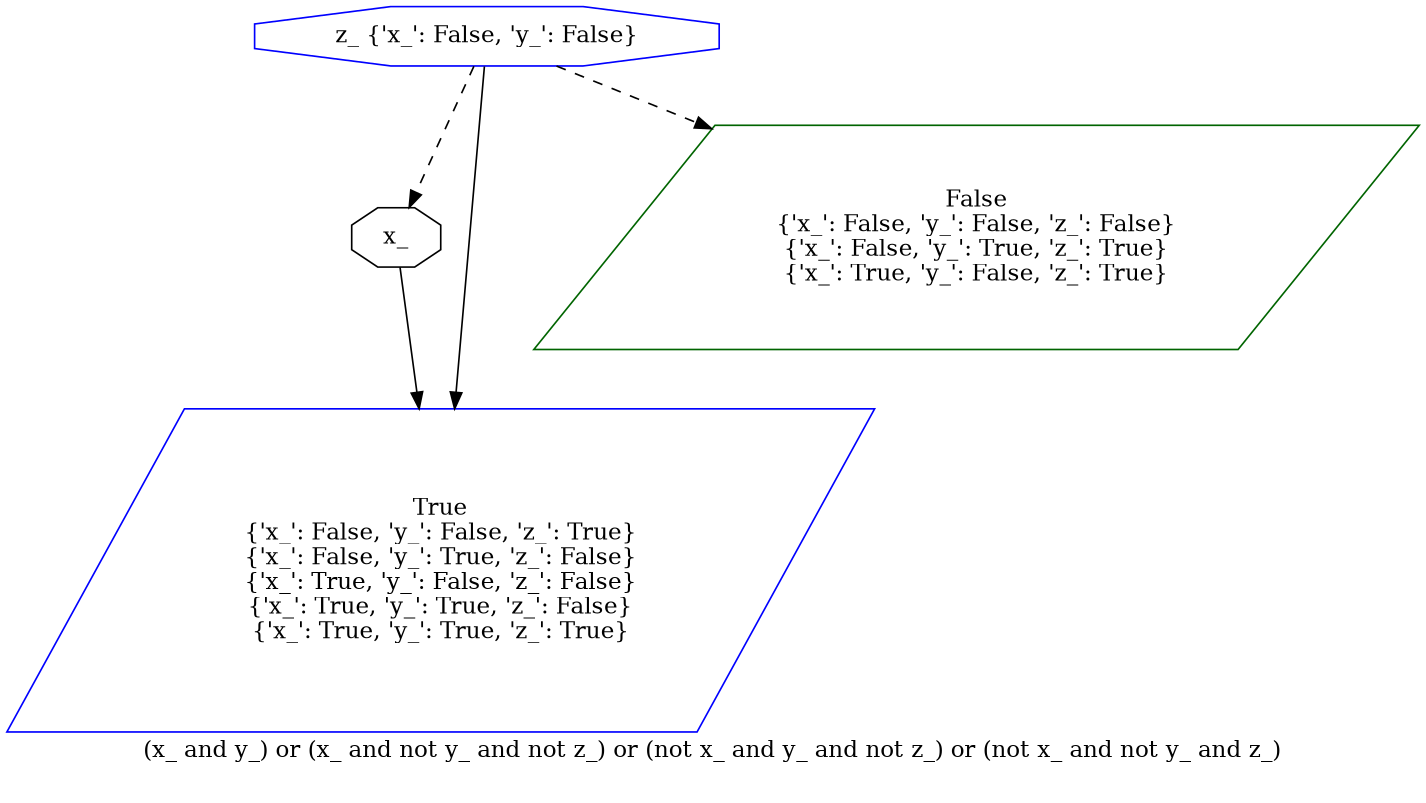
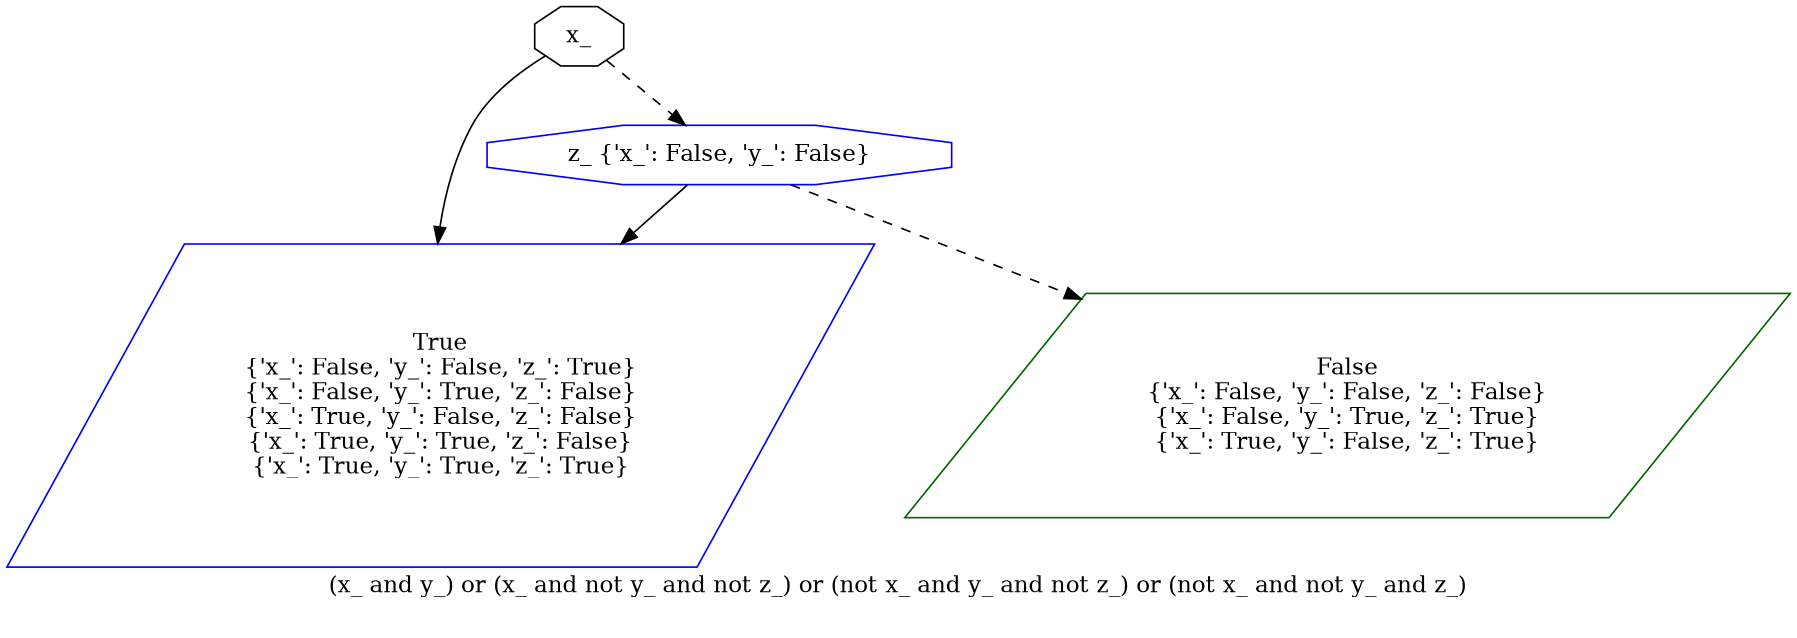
(445, 129) -> (640, 88)
